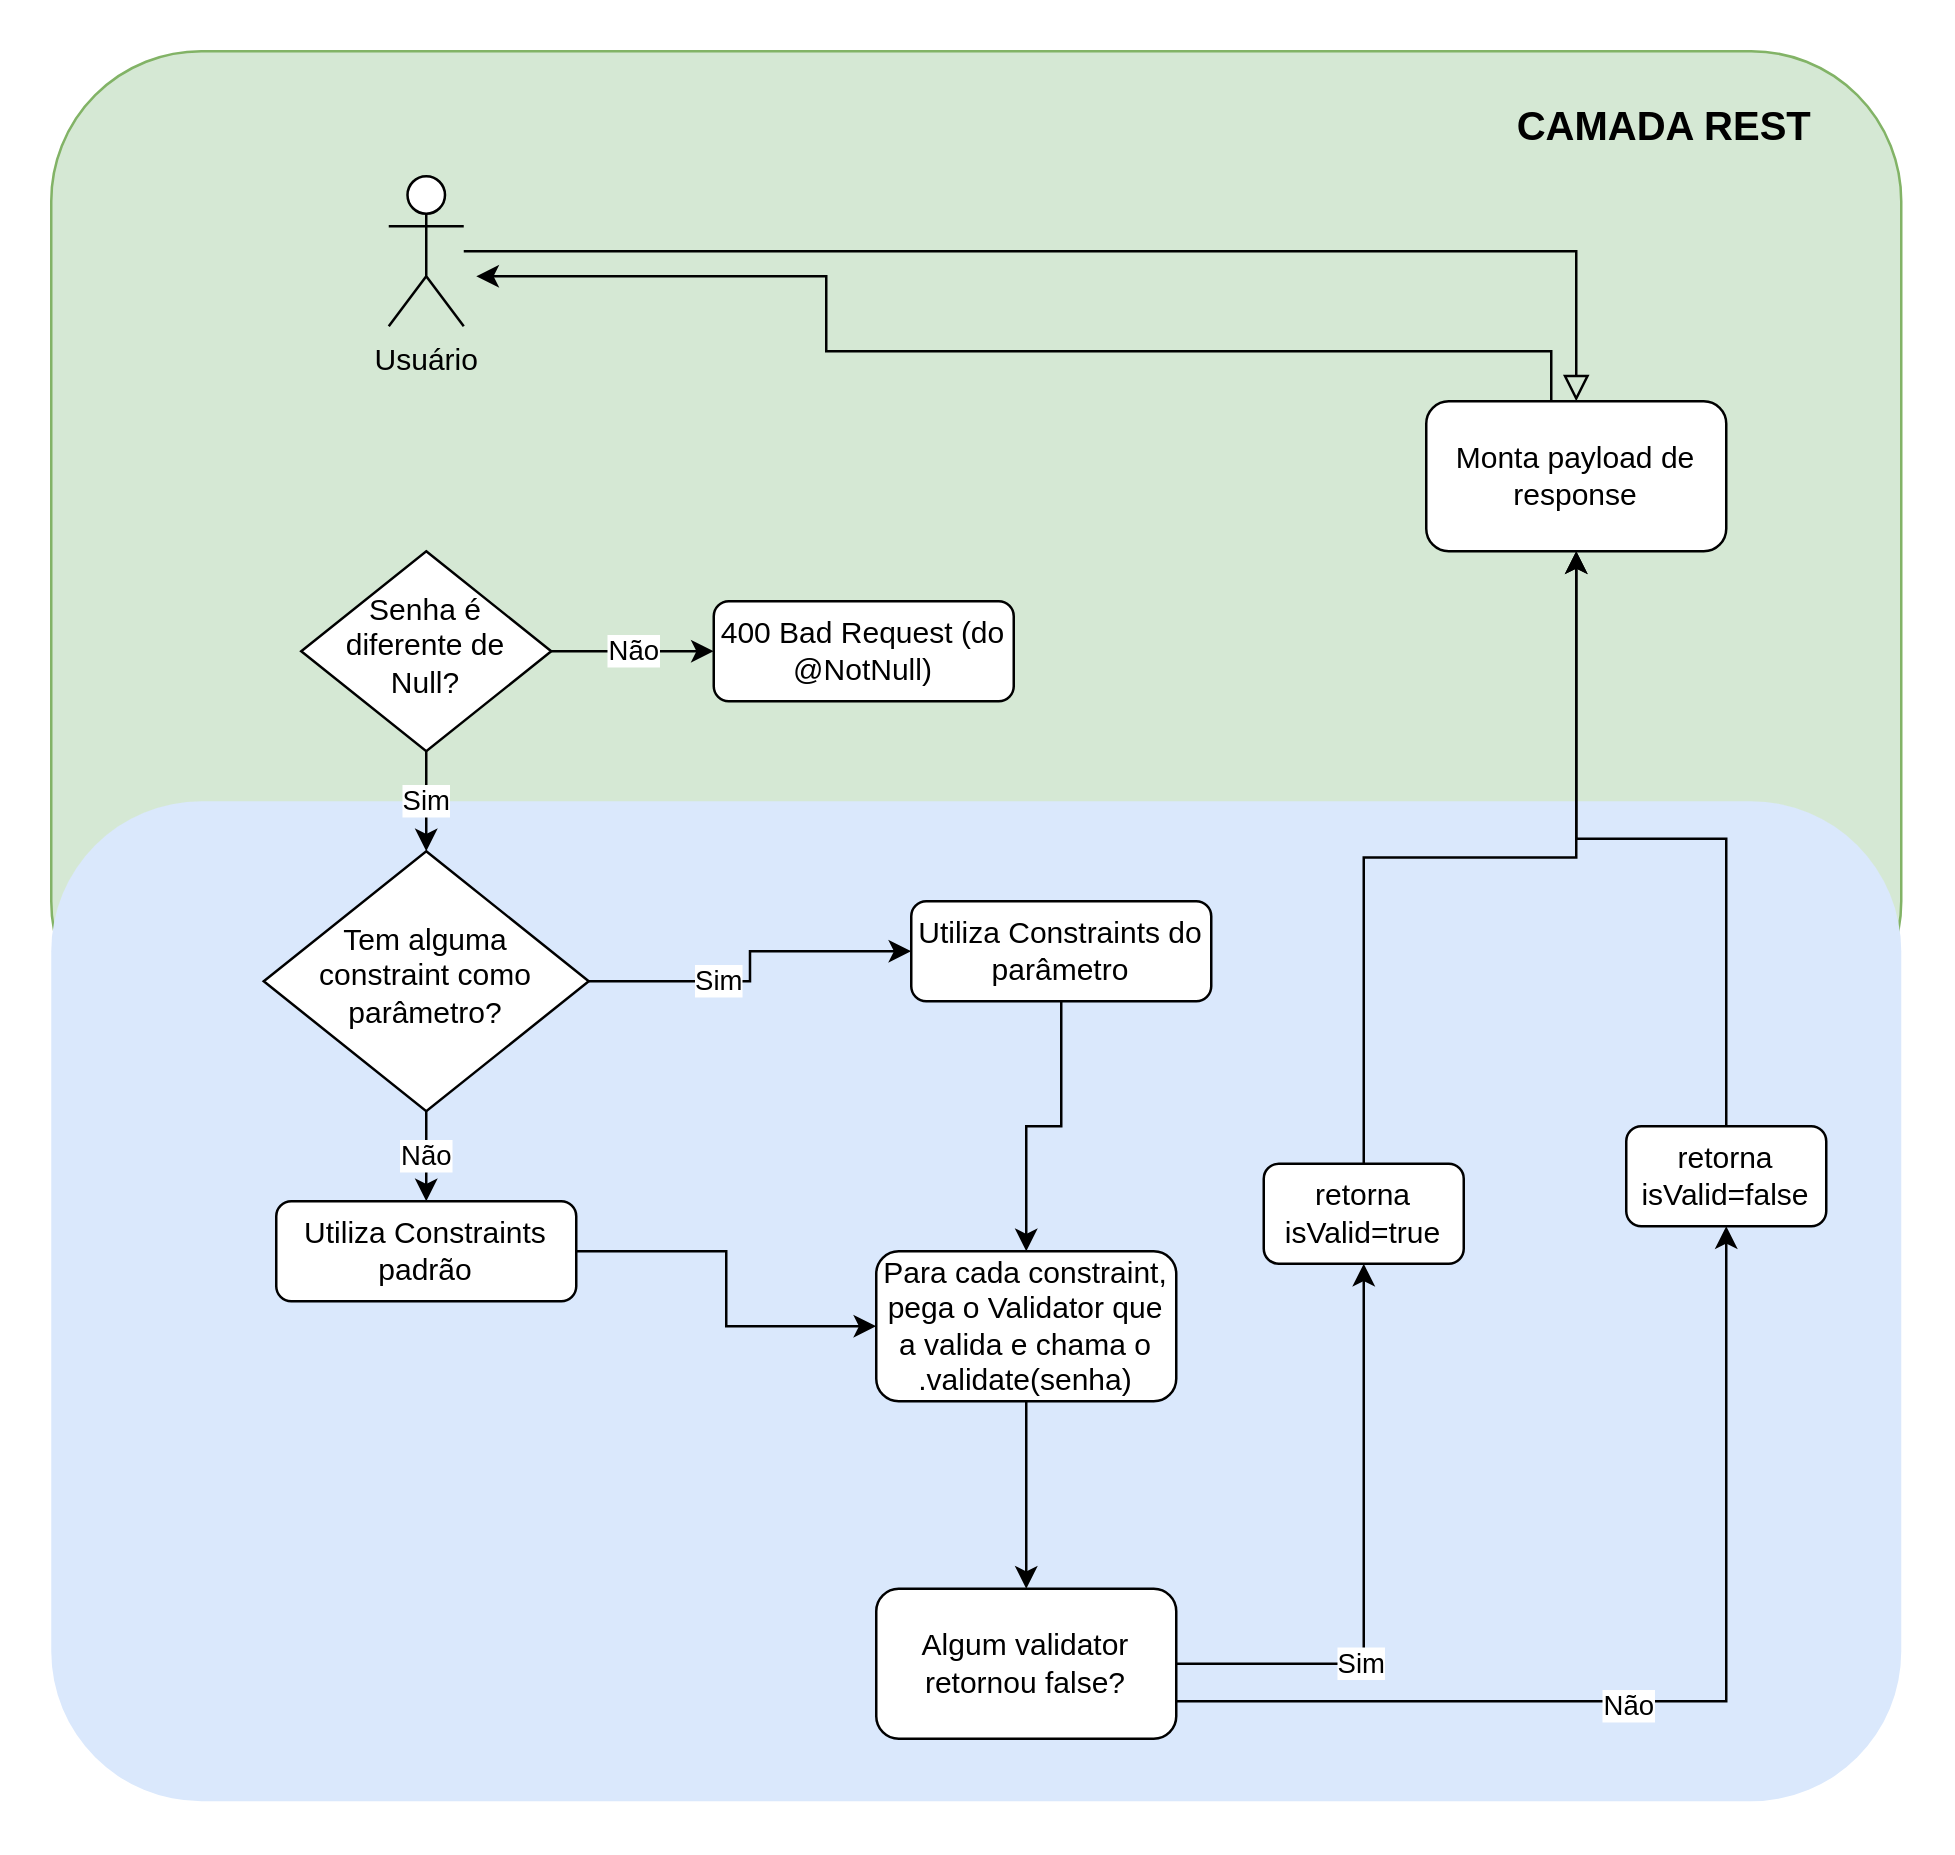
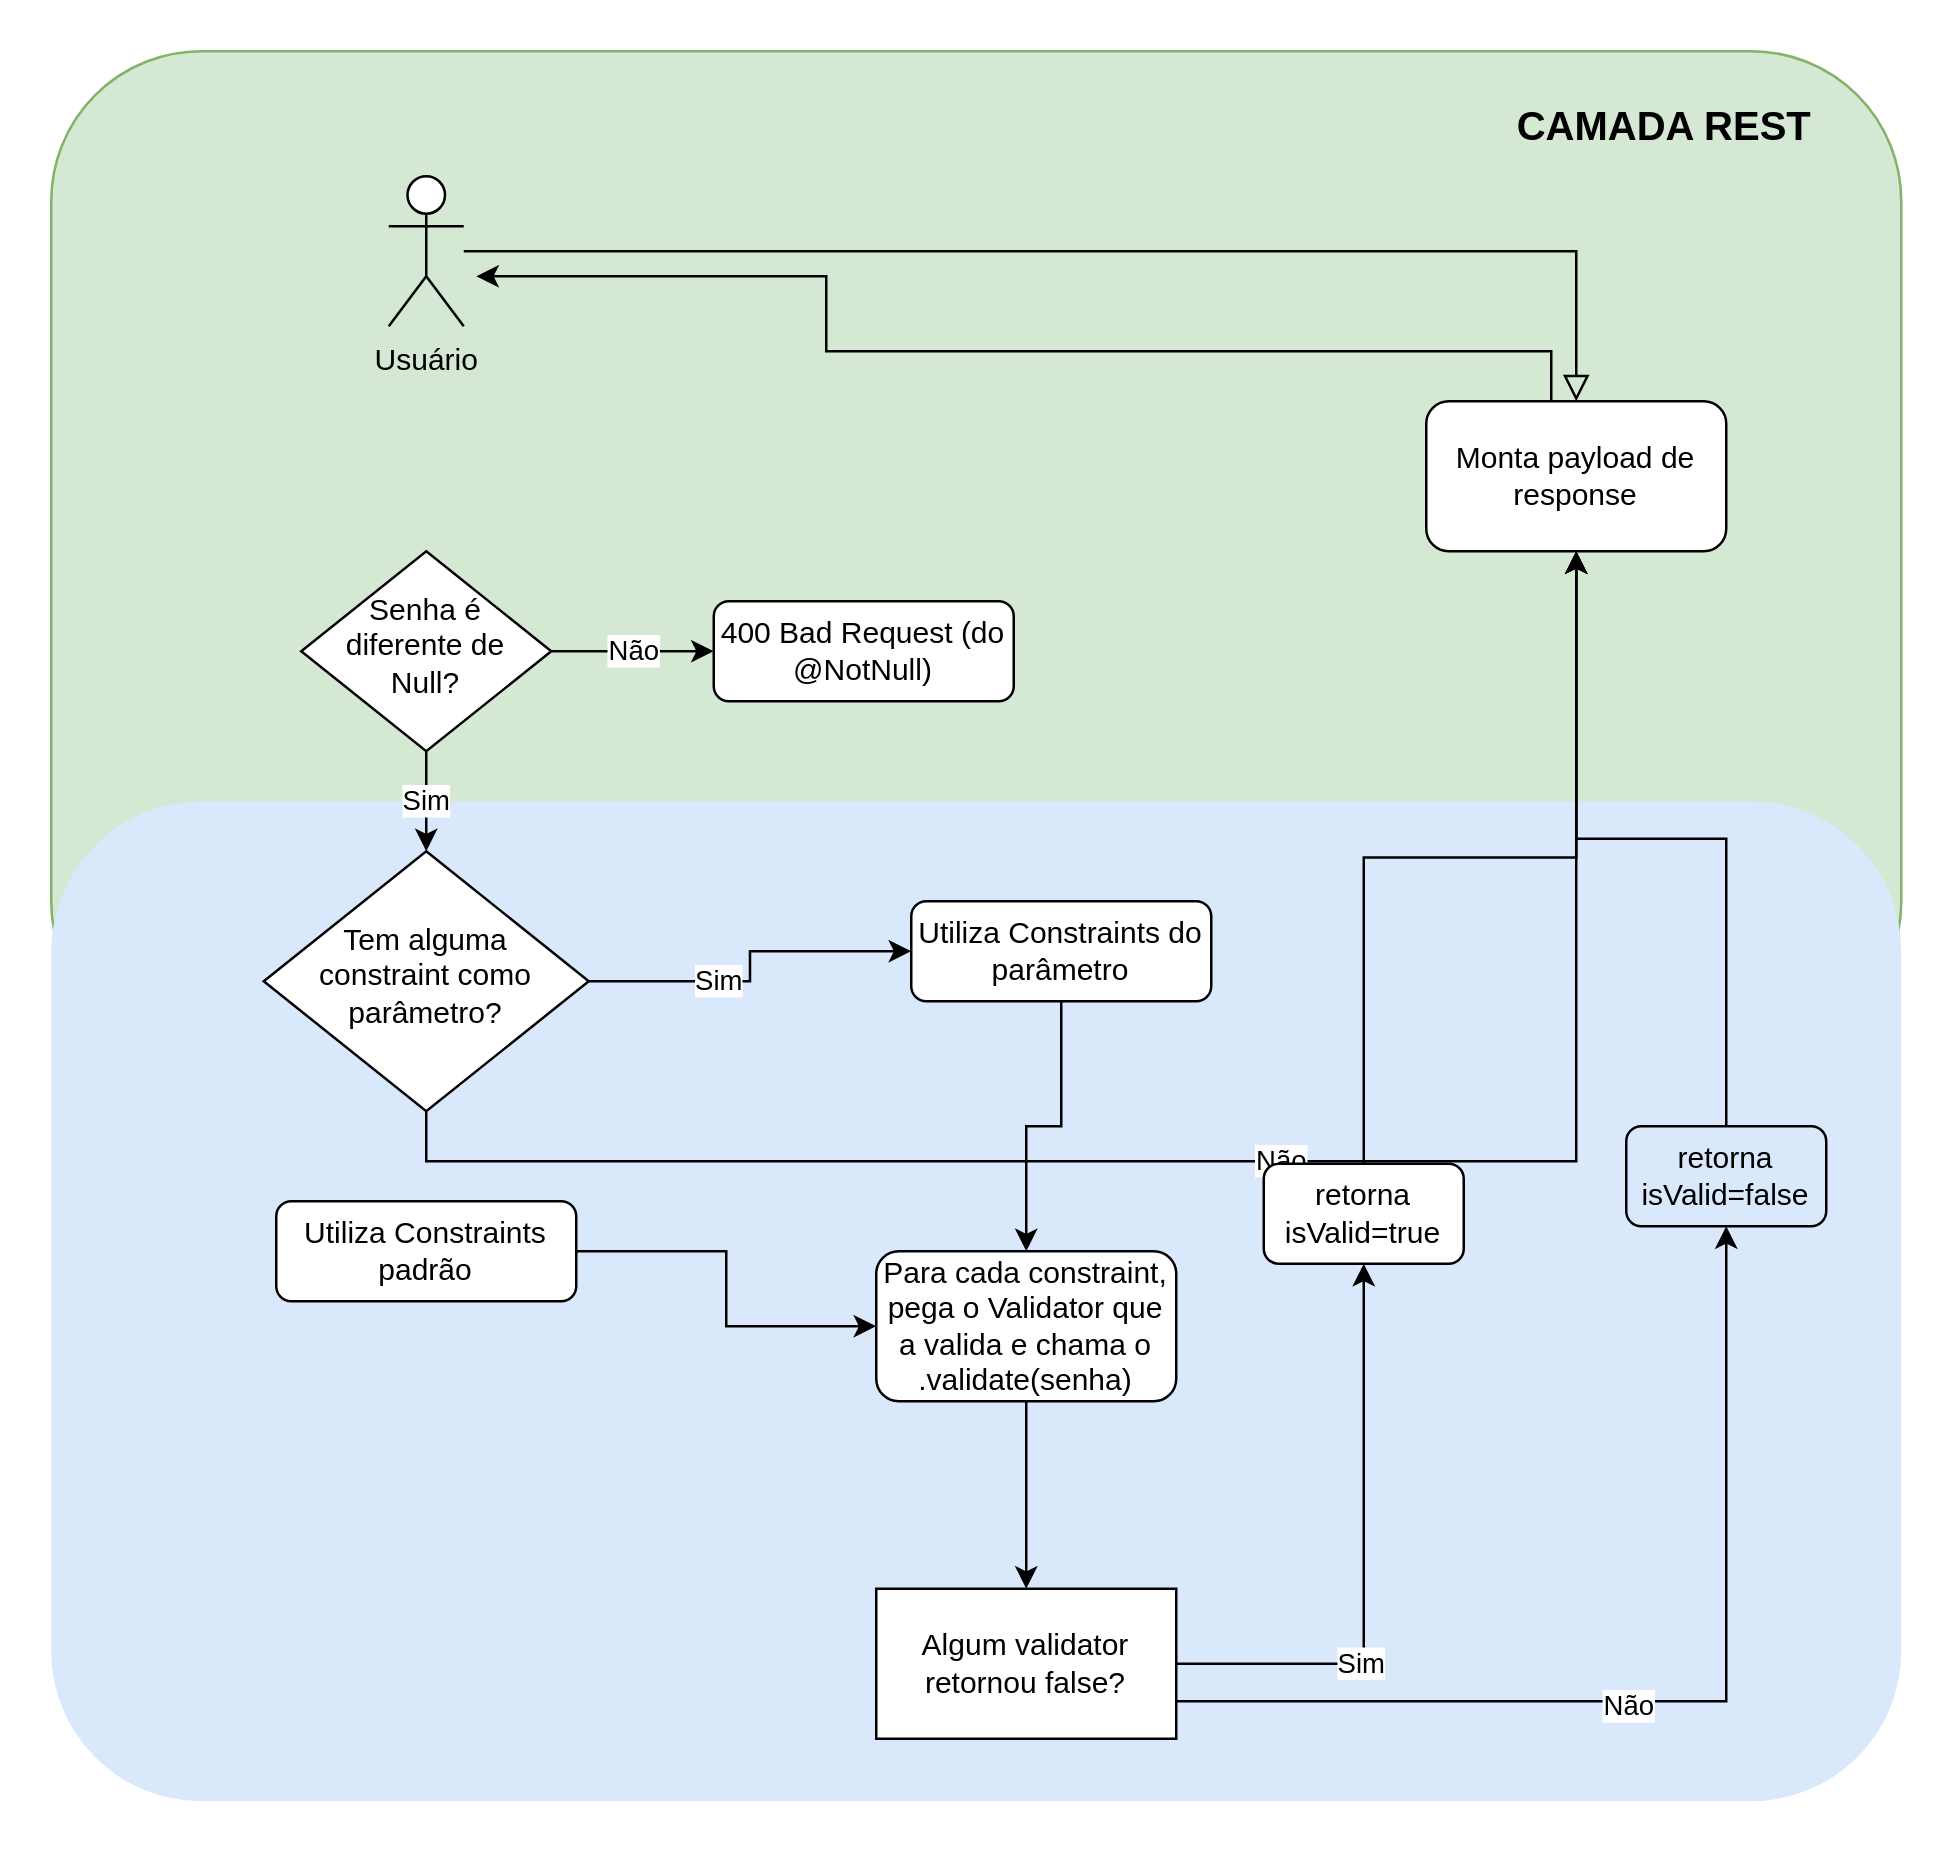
(426, 1161) -> (712, 1161)
(1726, 1176) -> (1726, 1176)
(1026, 1664) -> (1026, 1664)
